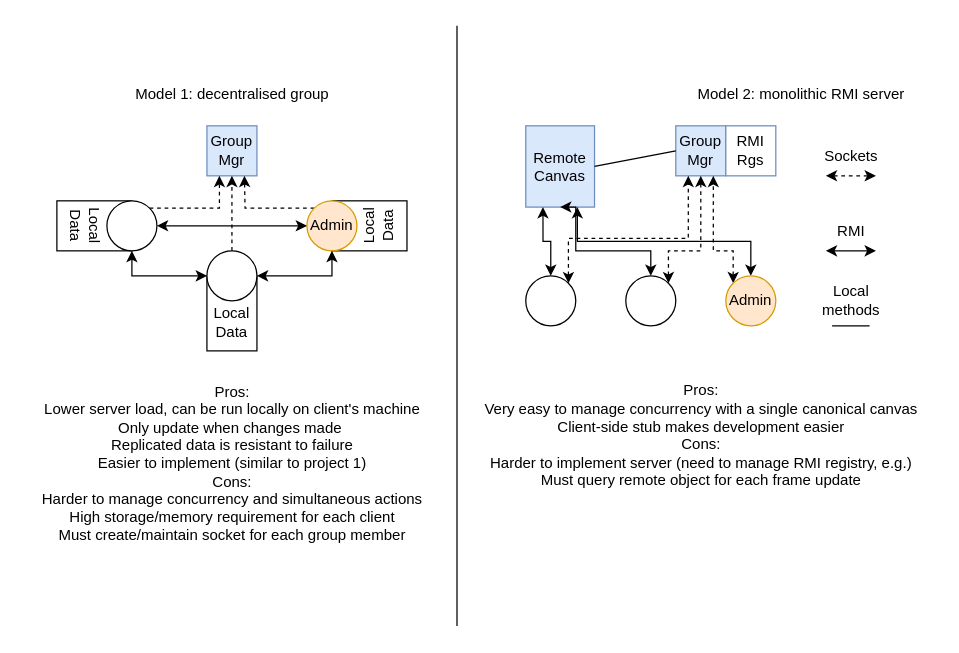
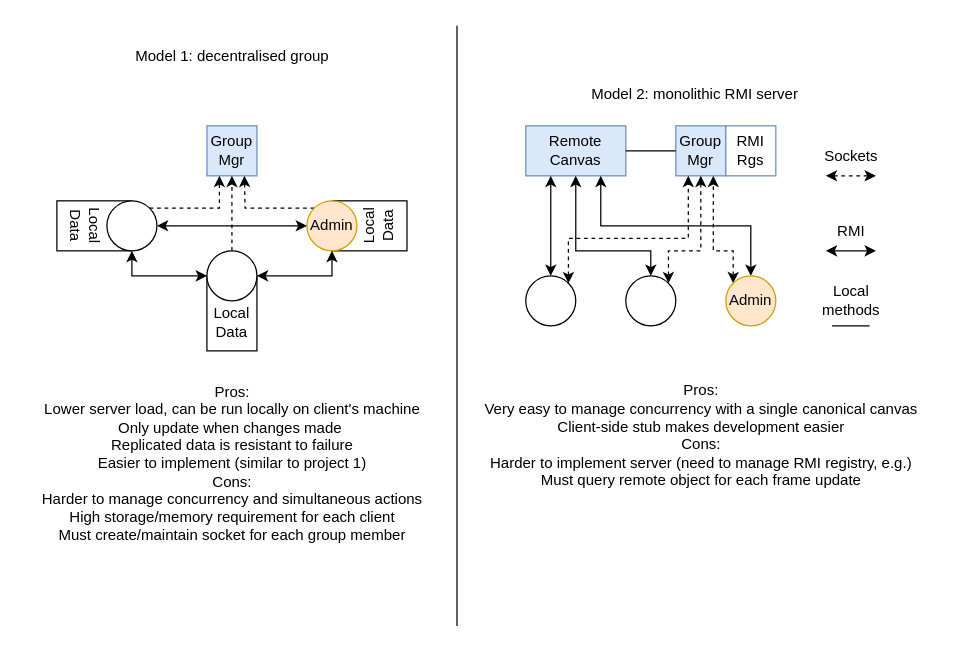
(232, 94) -> (232, 57)
(801, 94) -> (694, 94)
(560, 166) -> (576, 151)
